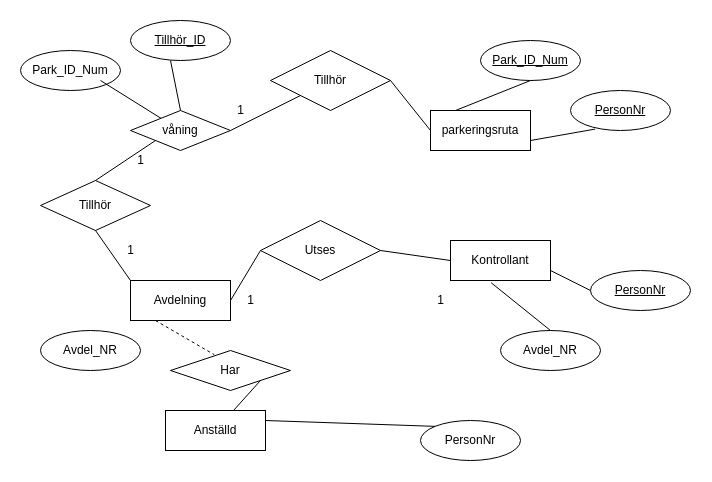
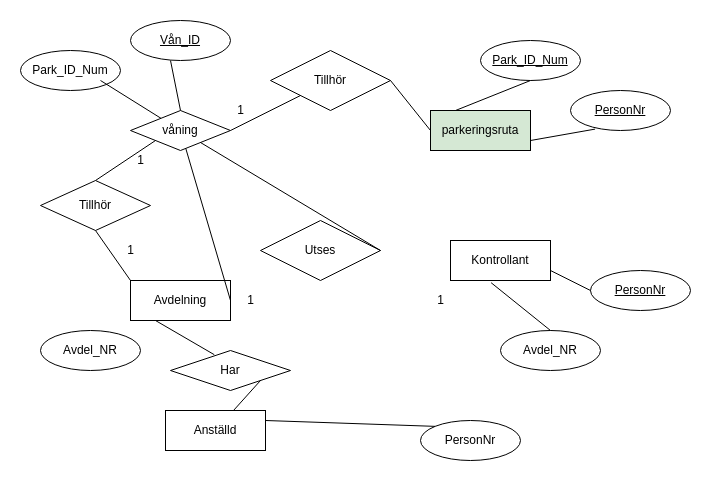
(181, 41) -> (181, 41)
(481, 131) -> (481, 131)
(416, 256) -> (291, 197)
(246, 276) -> (208, 224)
(184, 337) -> (184, 337)
